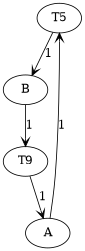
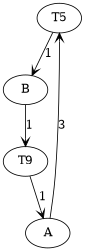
(62, 126) -> (62, 126)
